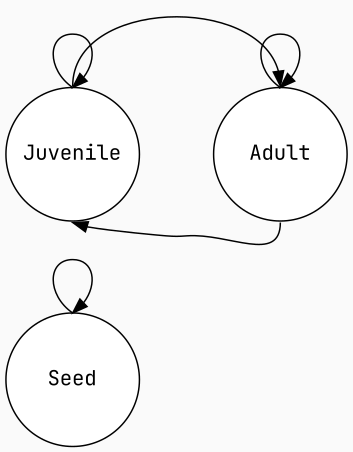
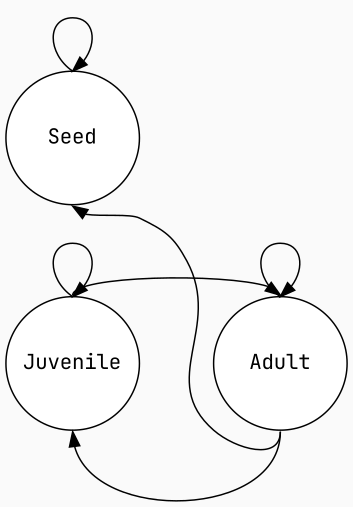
none -> (196, 330)
